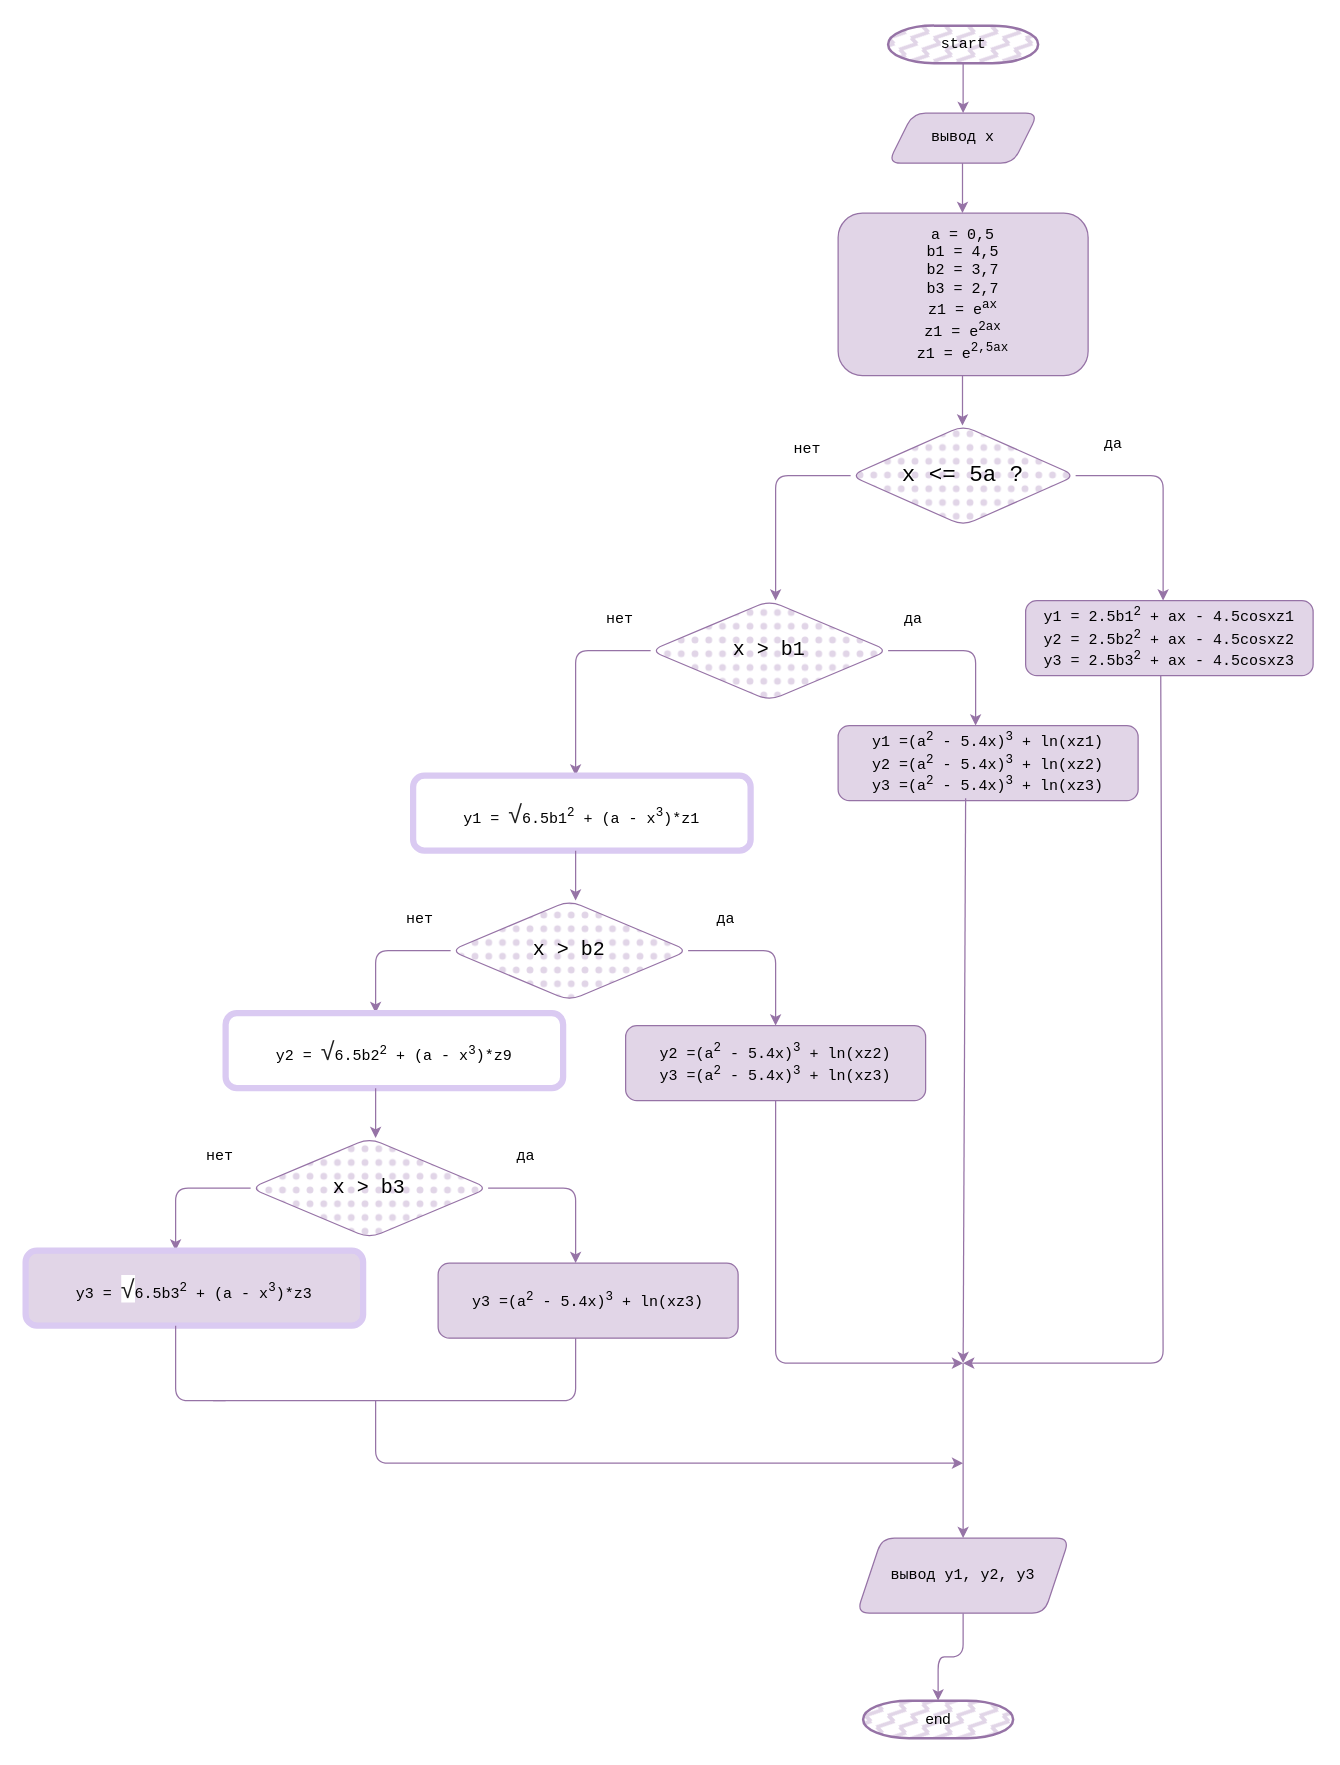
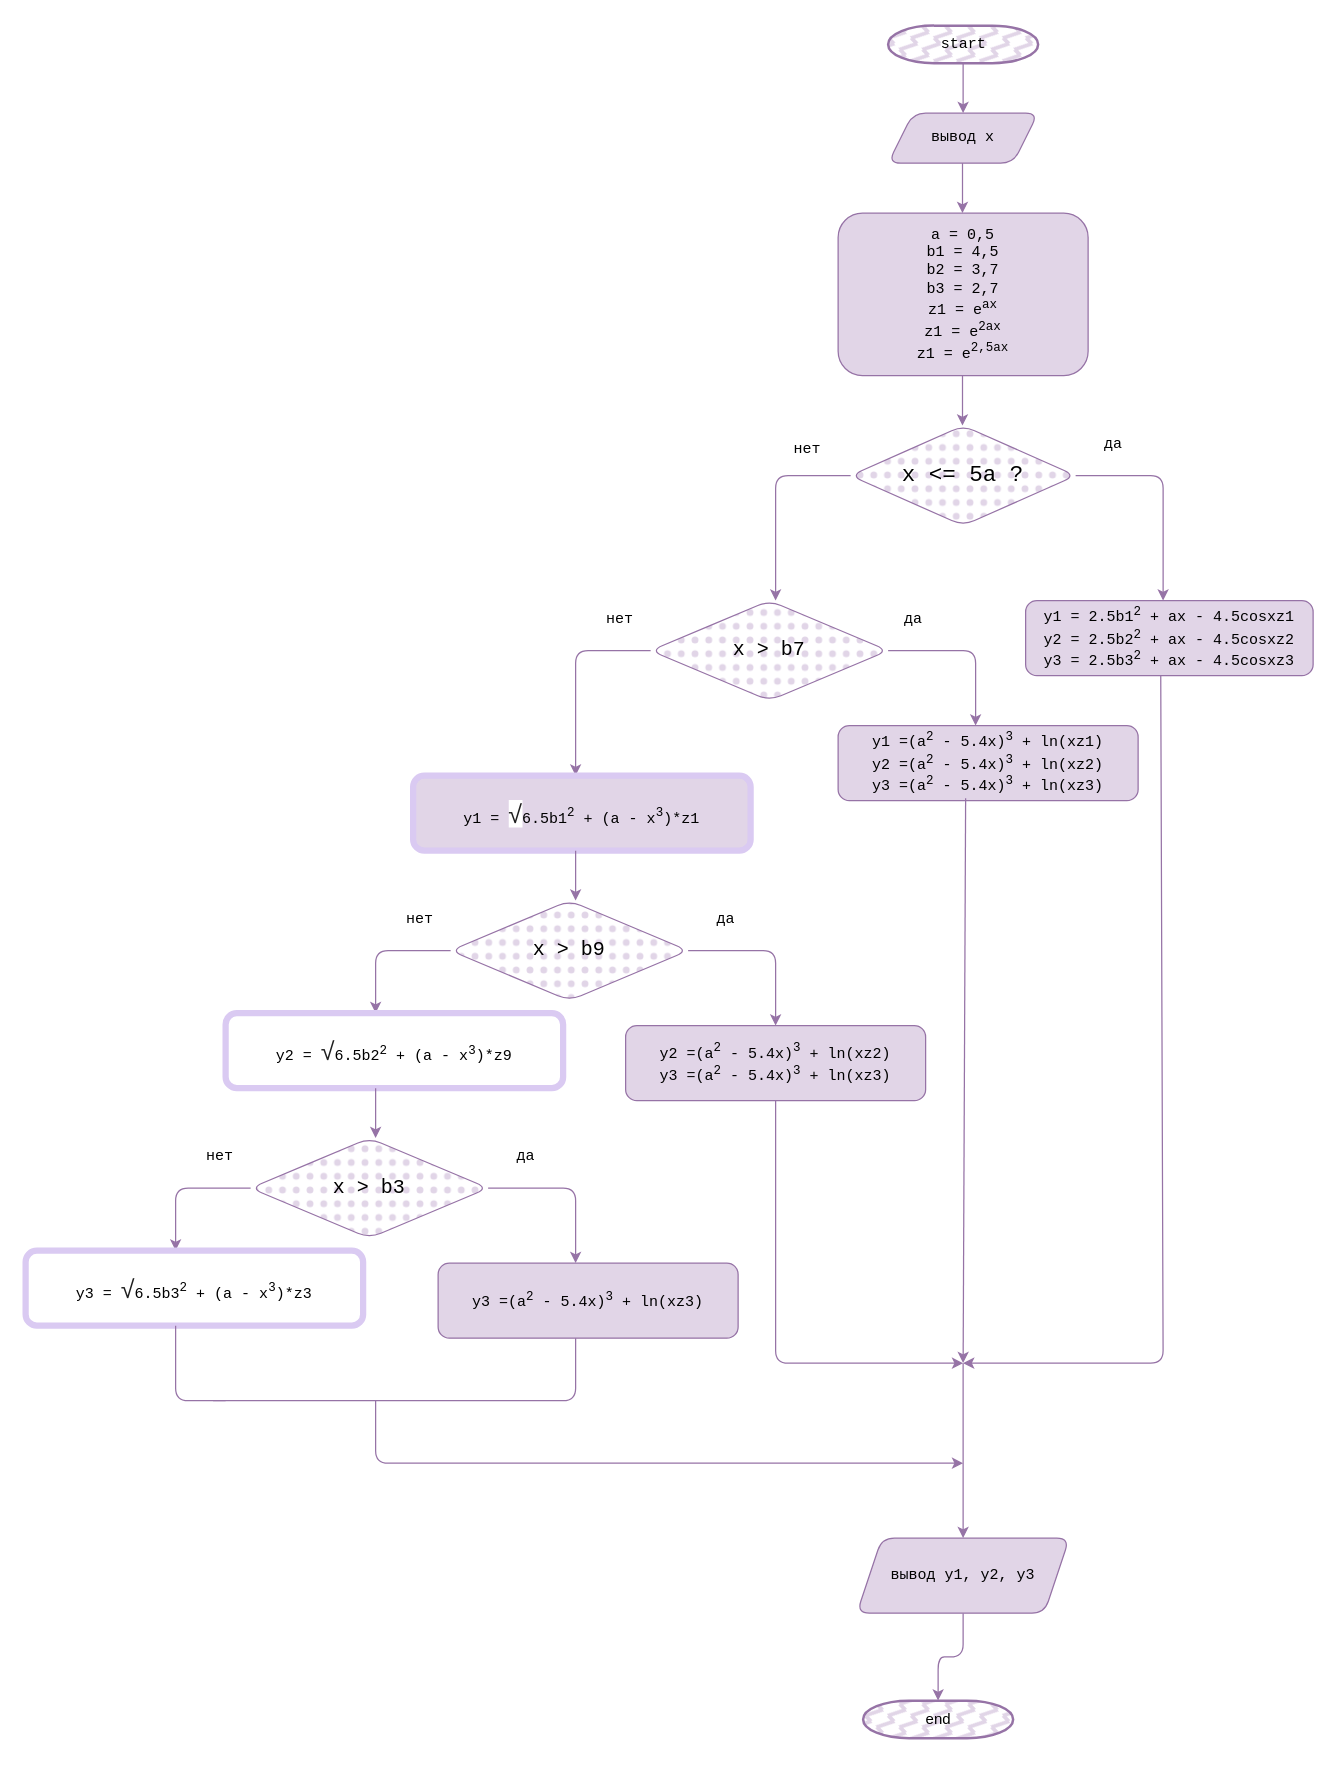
(769, 651) -> (769, 651)
(582, 813) -> (582, 813)
(569, 951) -> (569, 951)
(194, 1288) -> (194, 1288)
